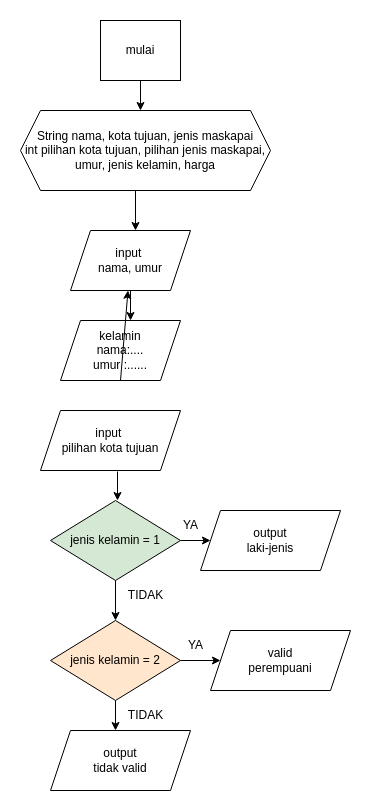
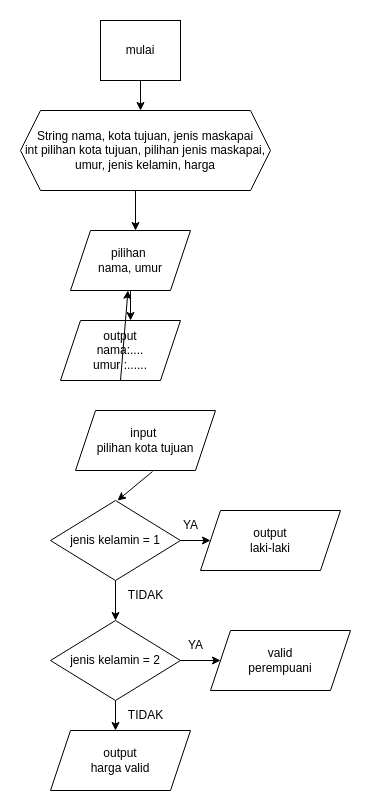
(131, 261) -> (131, 261)
(121, 351) -> (121, 351)
(111, 441) -> (146, 441)
(116, 541) -> (116, 541)
(271, 541) -> (271, 541)
(116, 661) -> (116, 661)
(121, 761) -> (121, 761)
